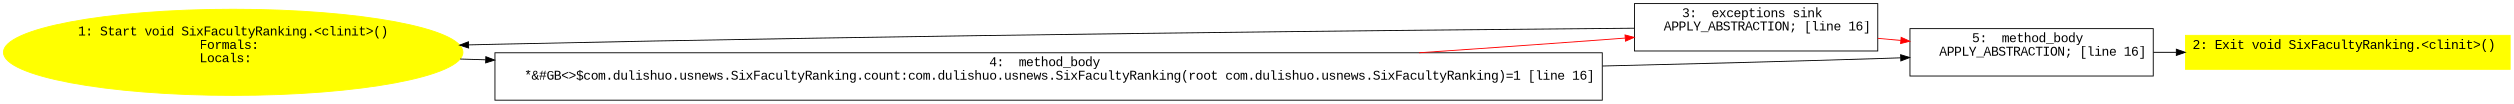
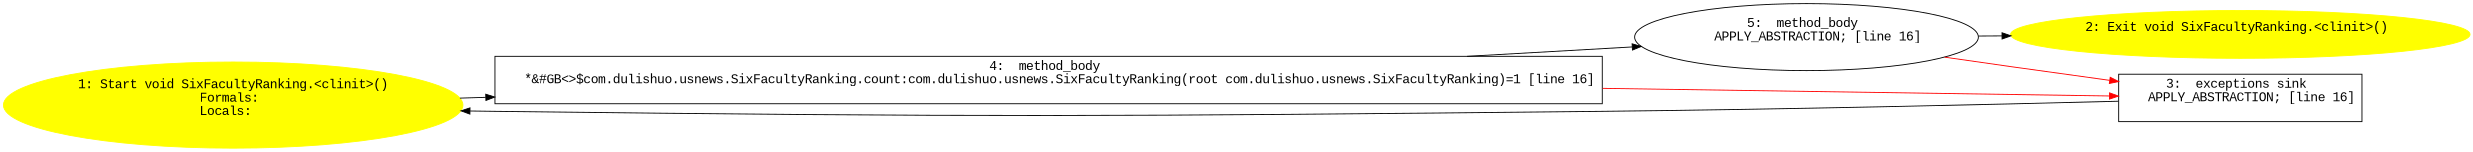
(1889, 39) -> (2027, 69)
(2032, 52) -> (1807, 37)
(2348, 52) -> (2240, 34)
